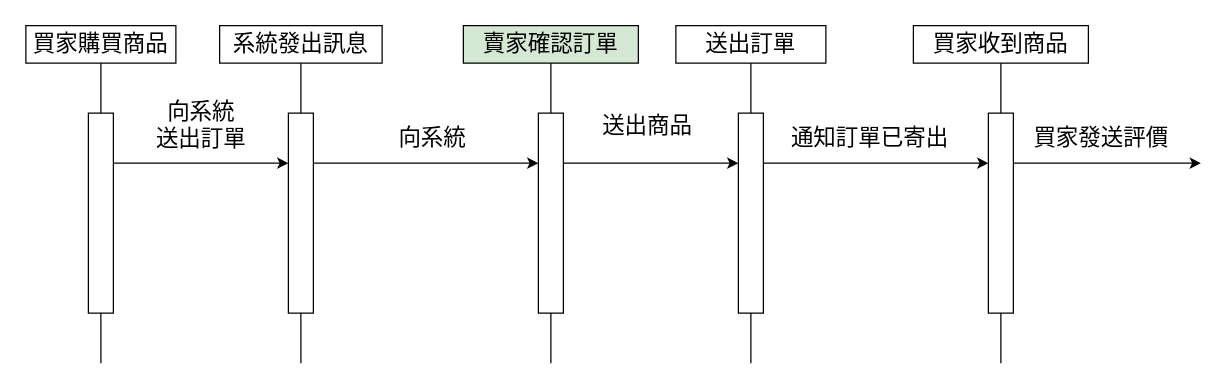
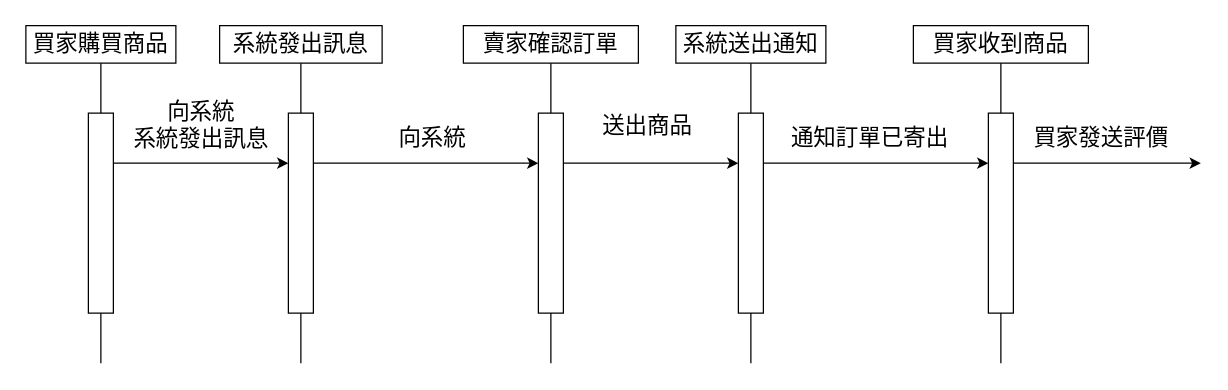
(551, 44) -> (551, 44)
(751, 44) -> (751, 44)
(201, 126) -> (201, 126)
